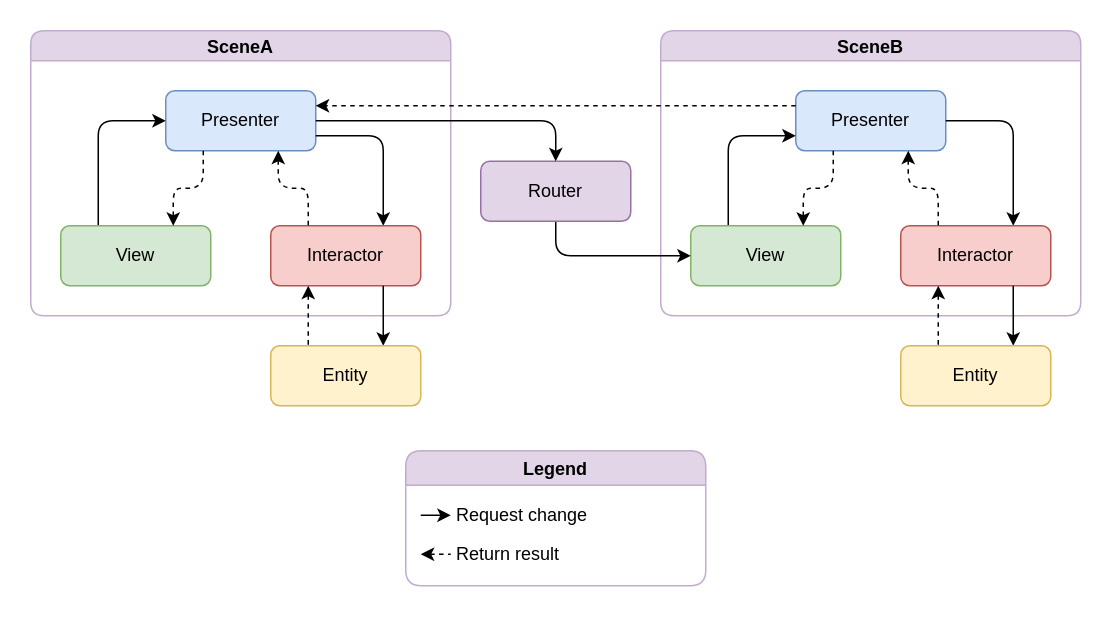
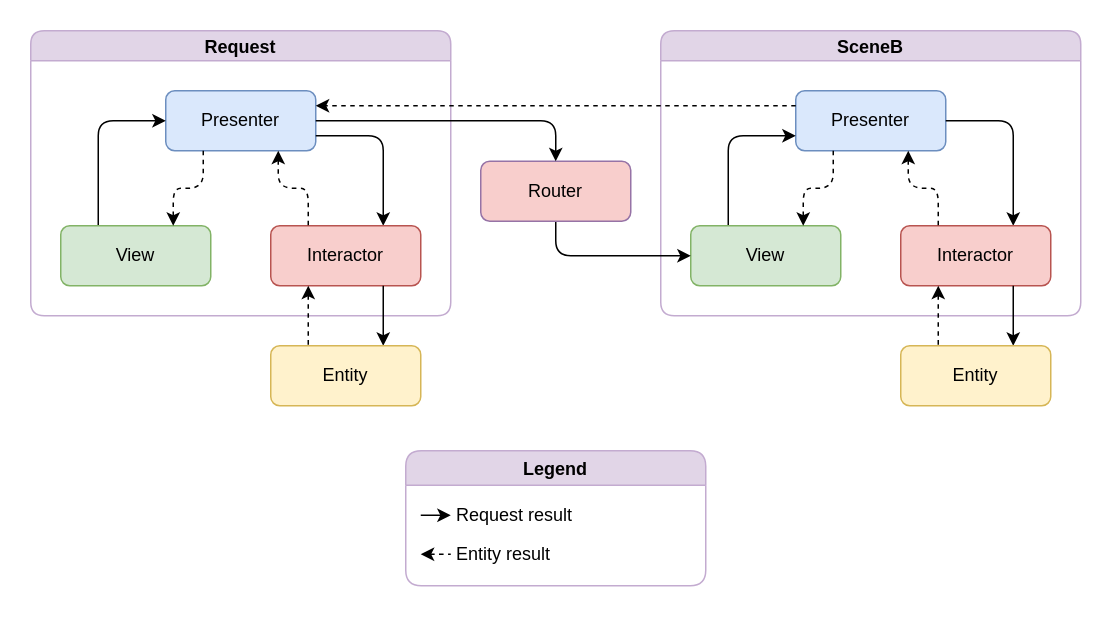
(240, 47) -> (240, 47)
(556, 191) -> (556, 191)
(525, 515) -> (523, 515)
(518, 554) -> (515, 554)
